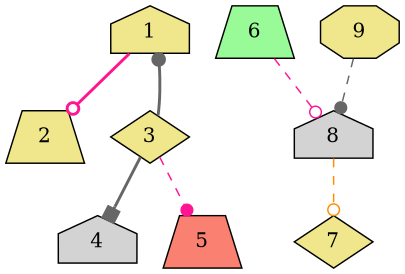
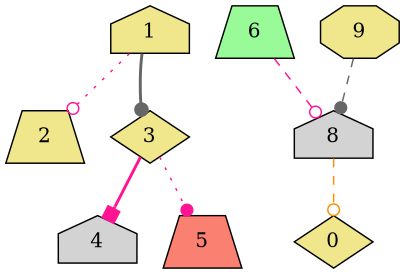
(103, 79) -> (103, 79)
(160, 90) -> (140, 79)
(172, 181) -> (172, 181)
(128, 182) -> (128, 182)
(334, 242) -> (334, 242)
